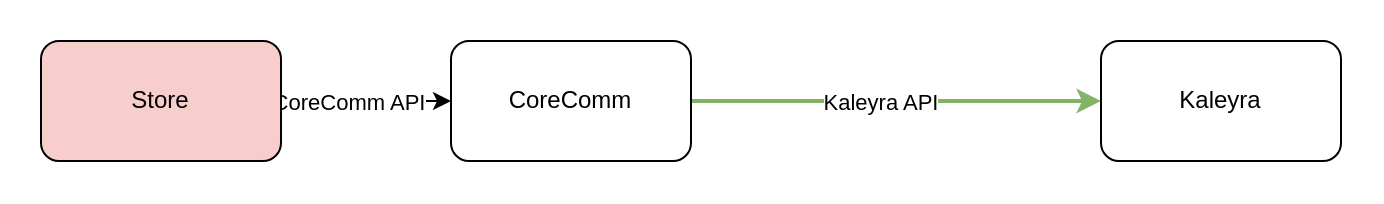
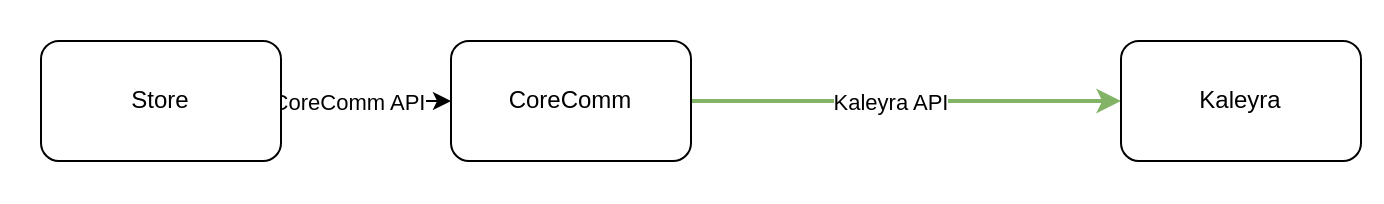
(161, 101) -> (161, 101)
(1221, 101) -> (1241, 101)
